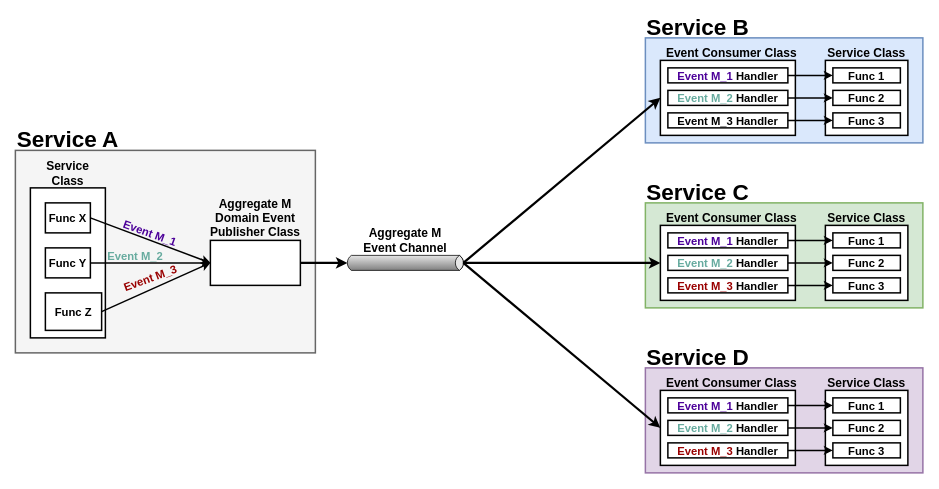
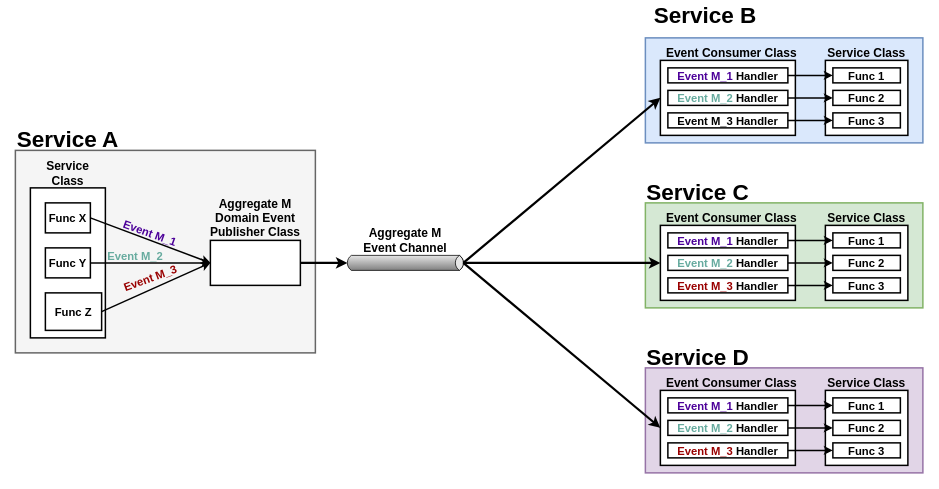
(698, 27) -> (705, 15)
